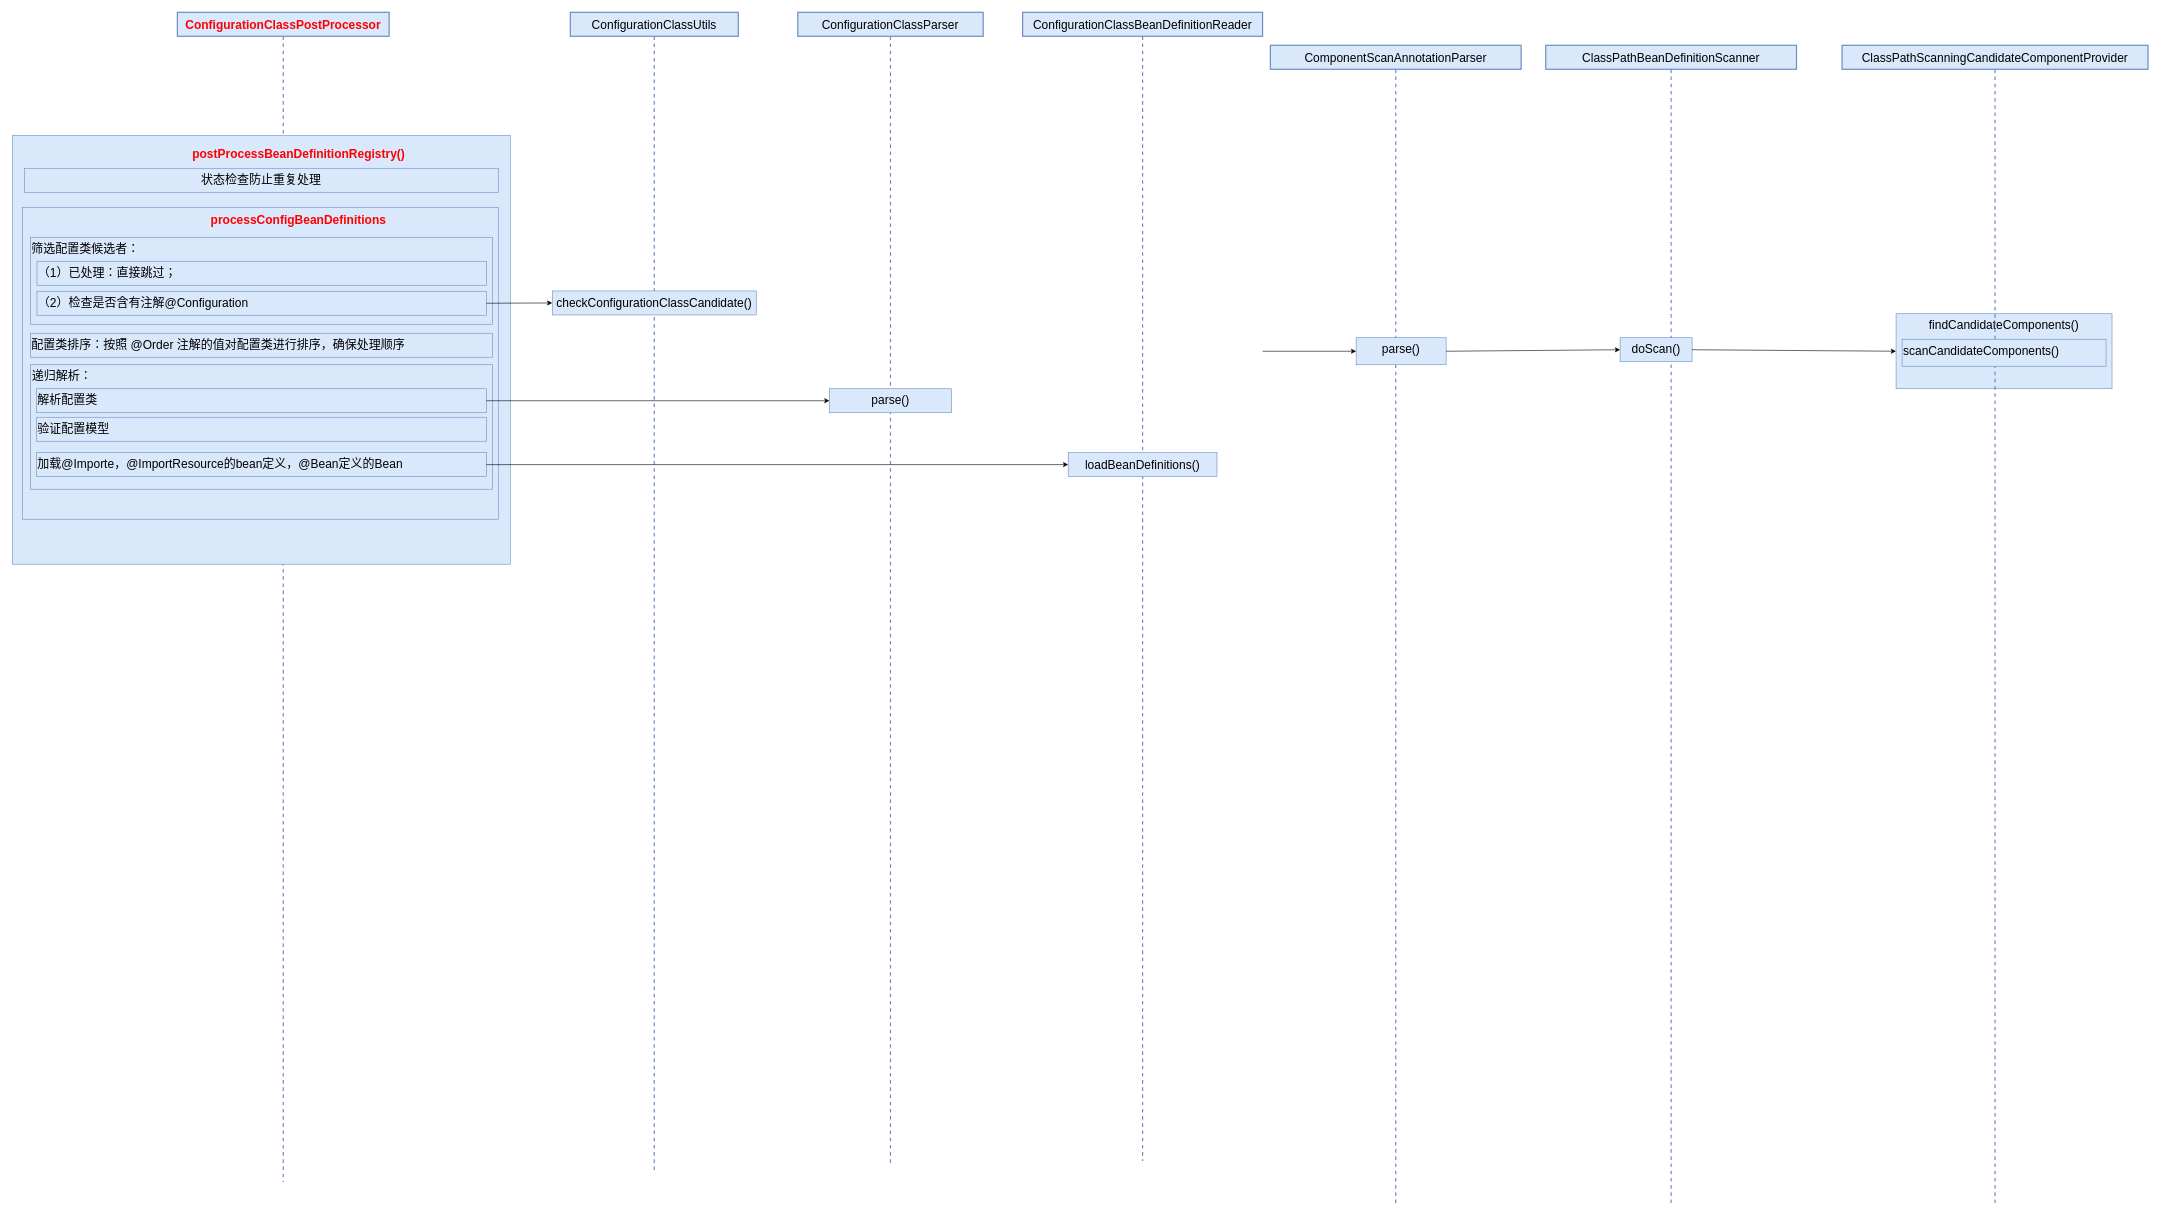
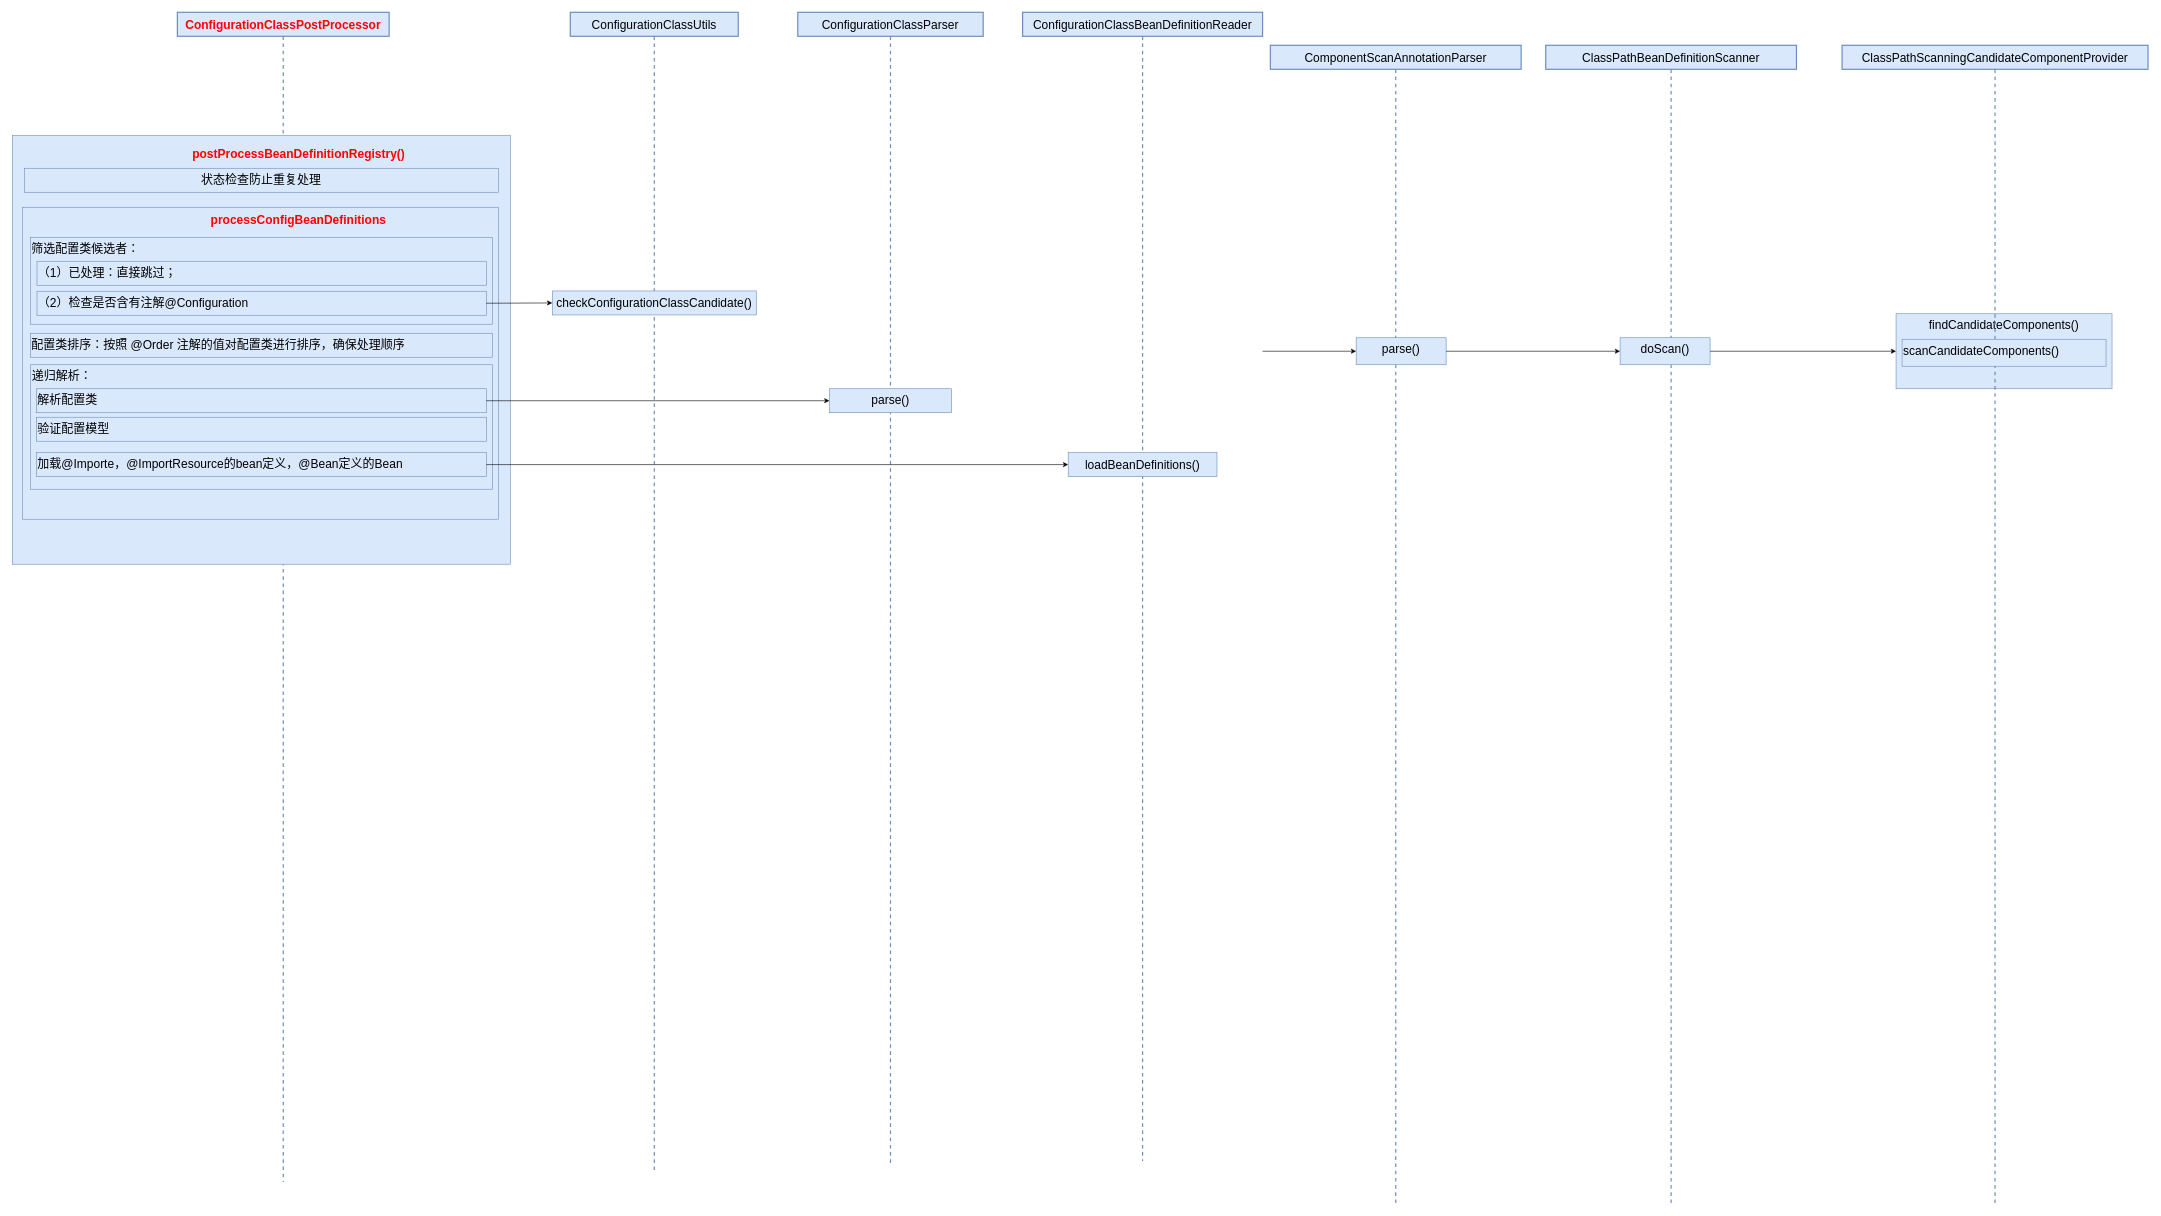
(1656, 350) -> (1665, 351)
